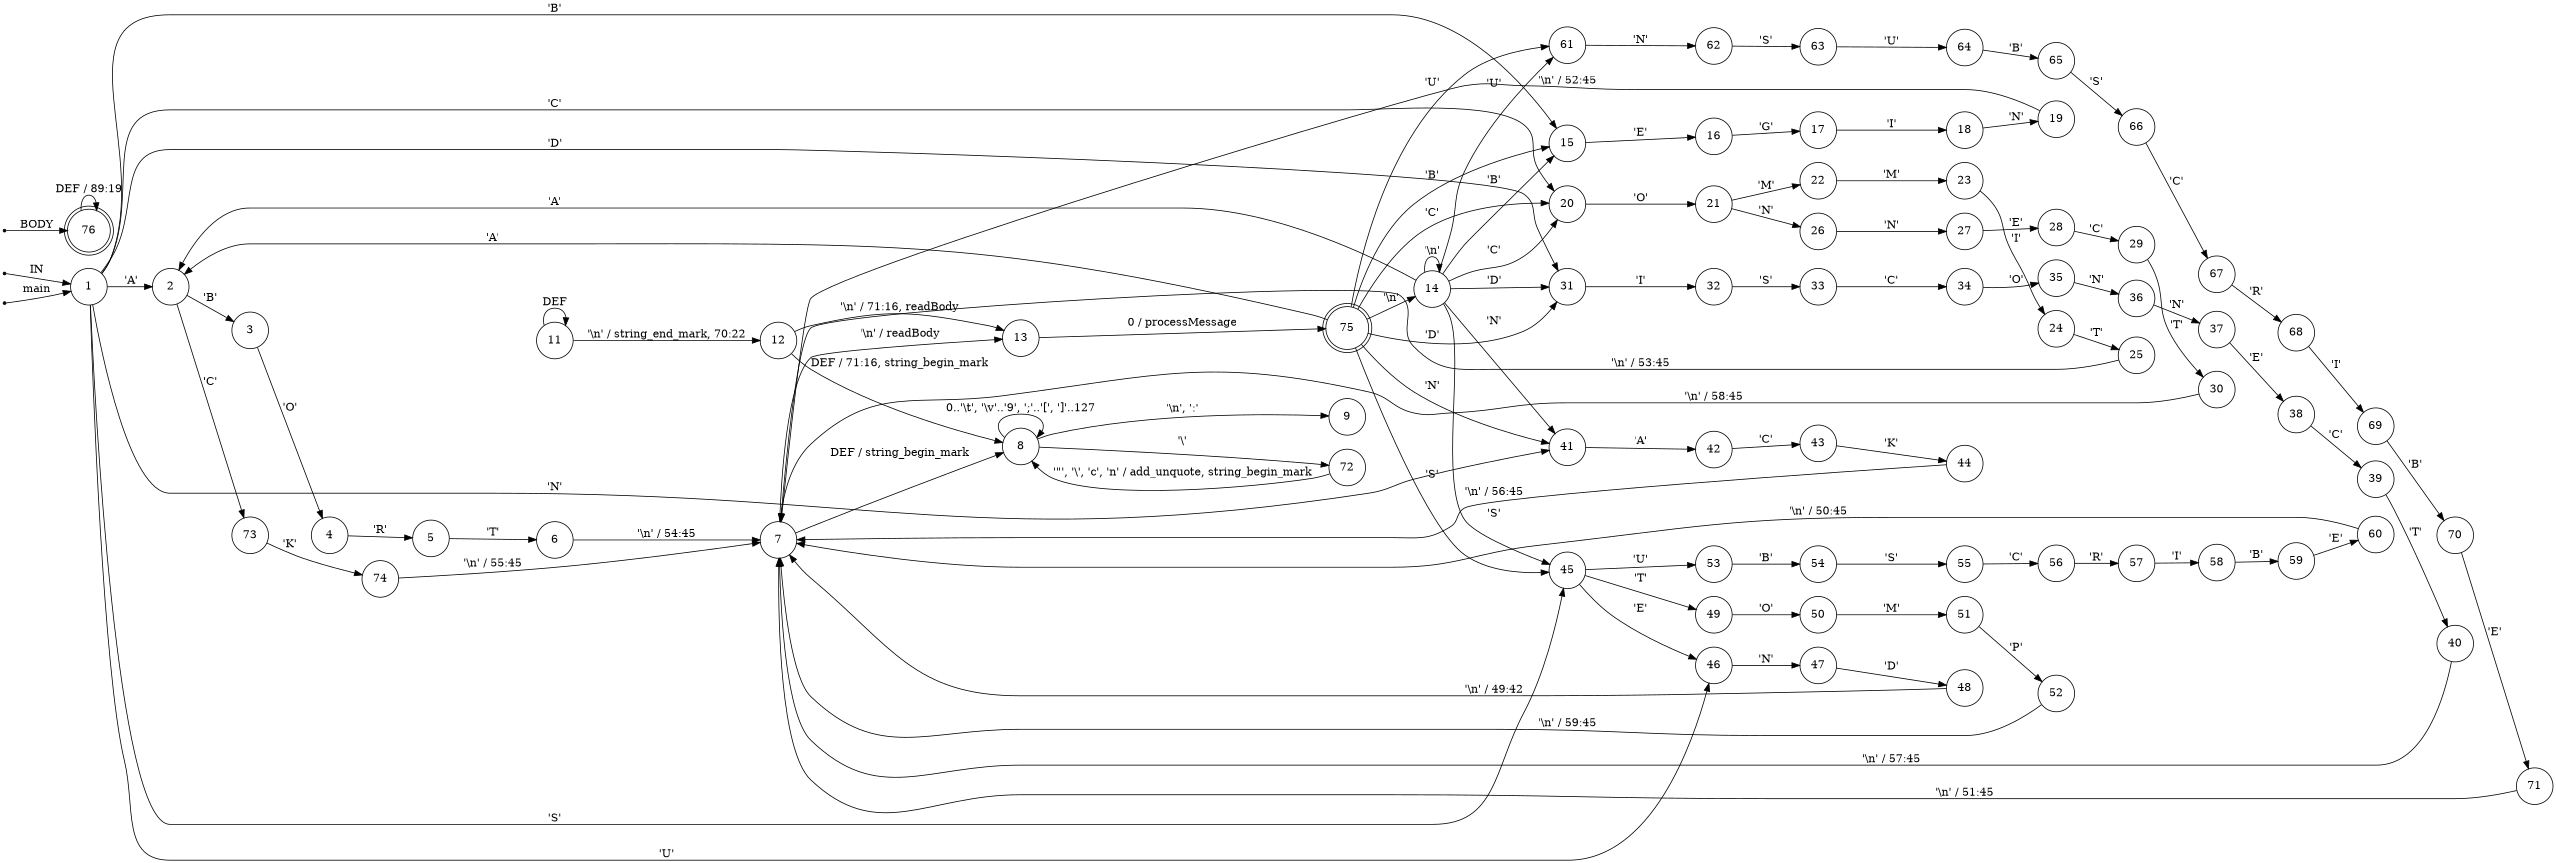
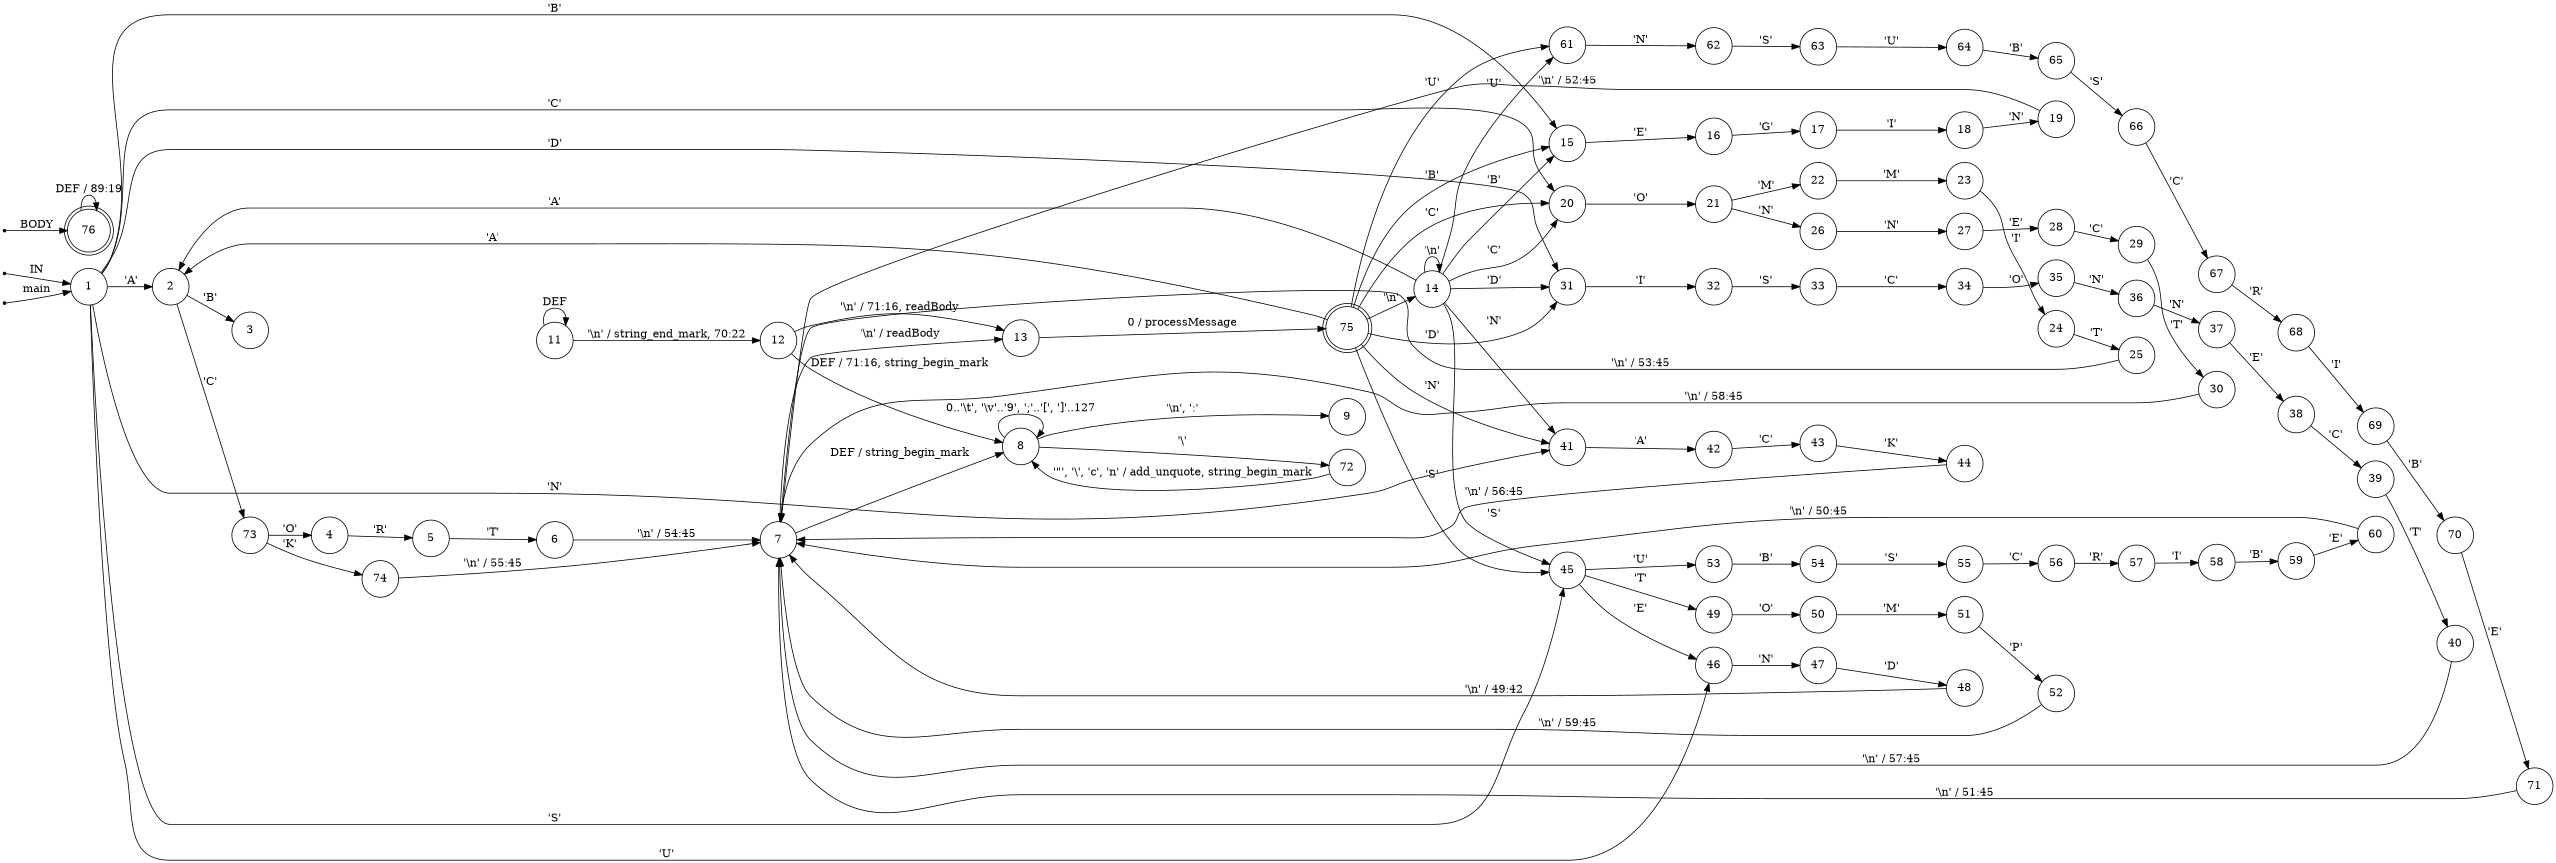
(289, 429) -> (286, 535)
